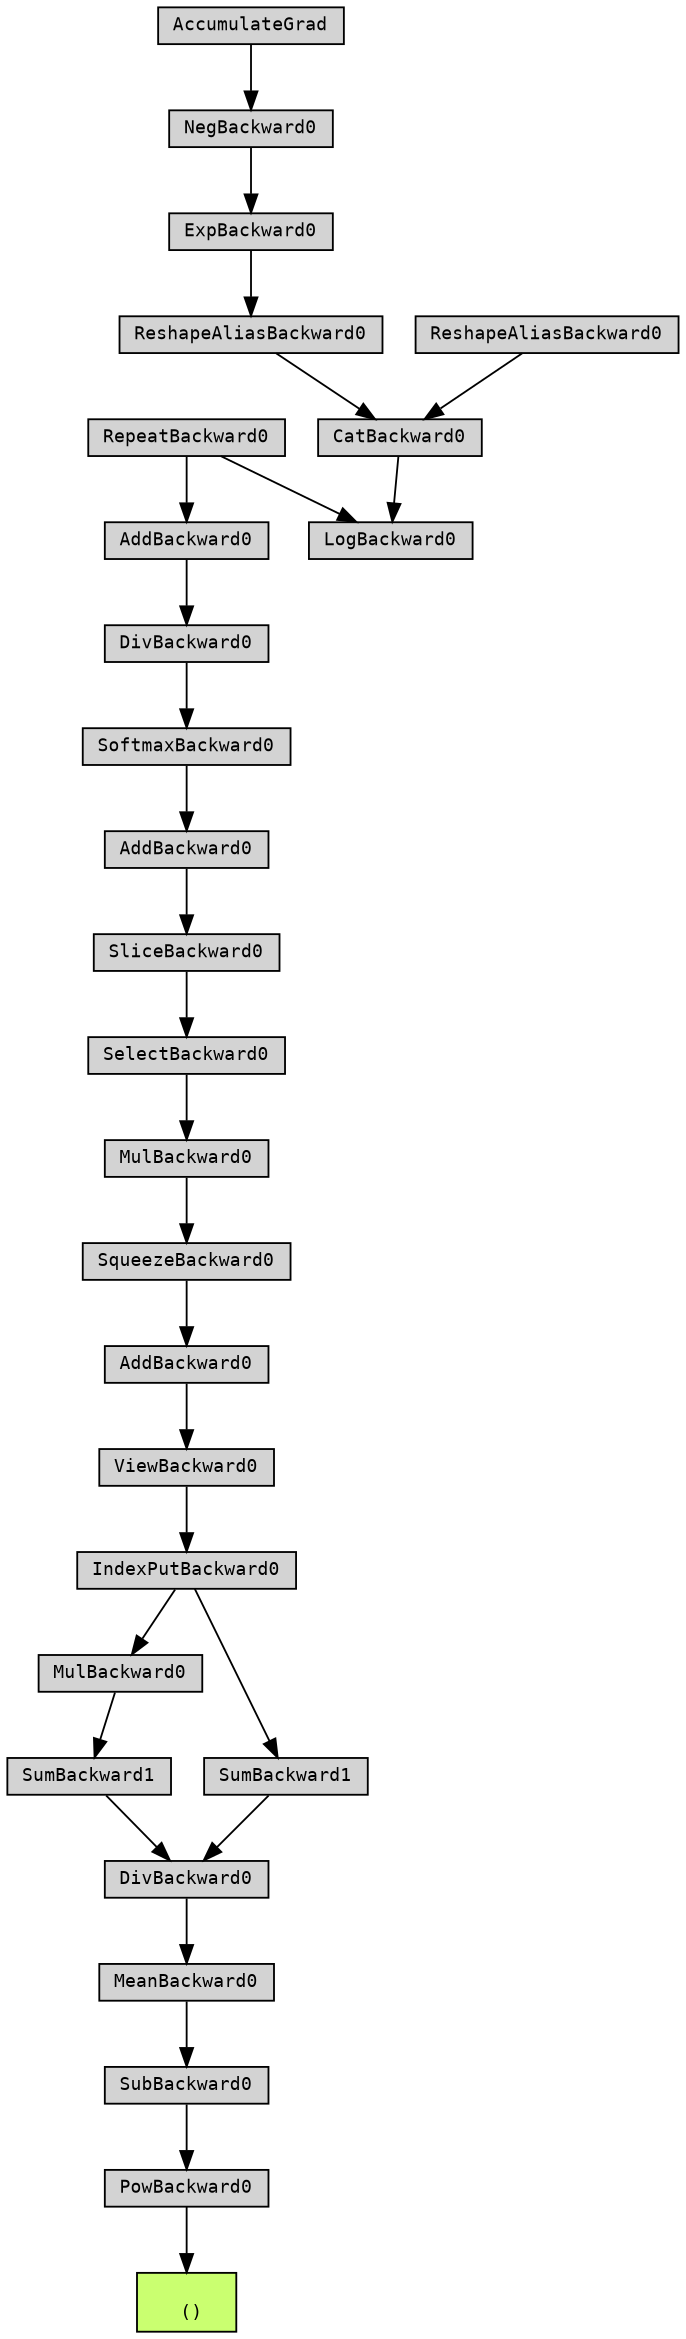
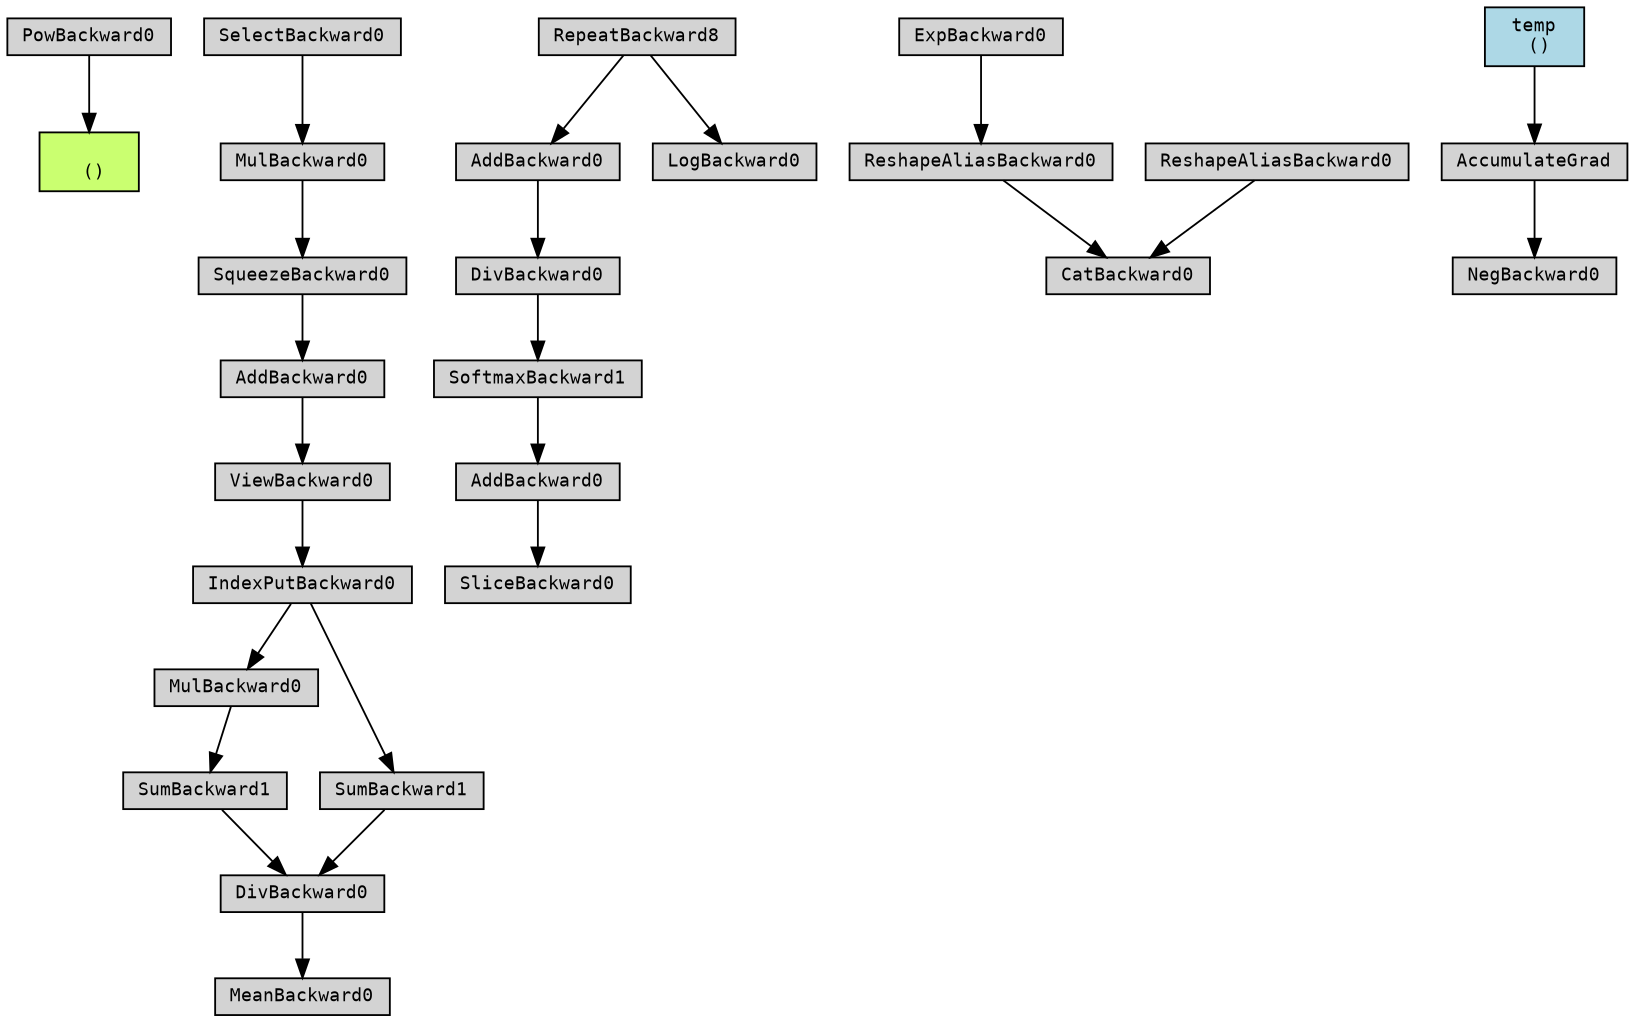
none -> (1535, 37)
(251, 171) -> none
(187, 438) -> (637, 37)
(396, 480) -> none
(187, 747) -> (538, 379)
(187, 995) -> none
(187, 2085) -> none
